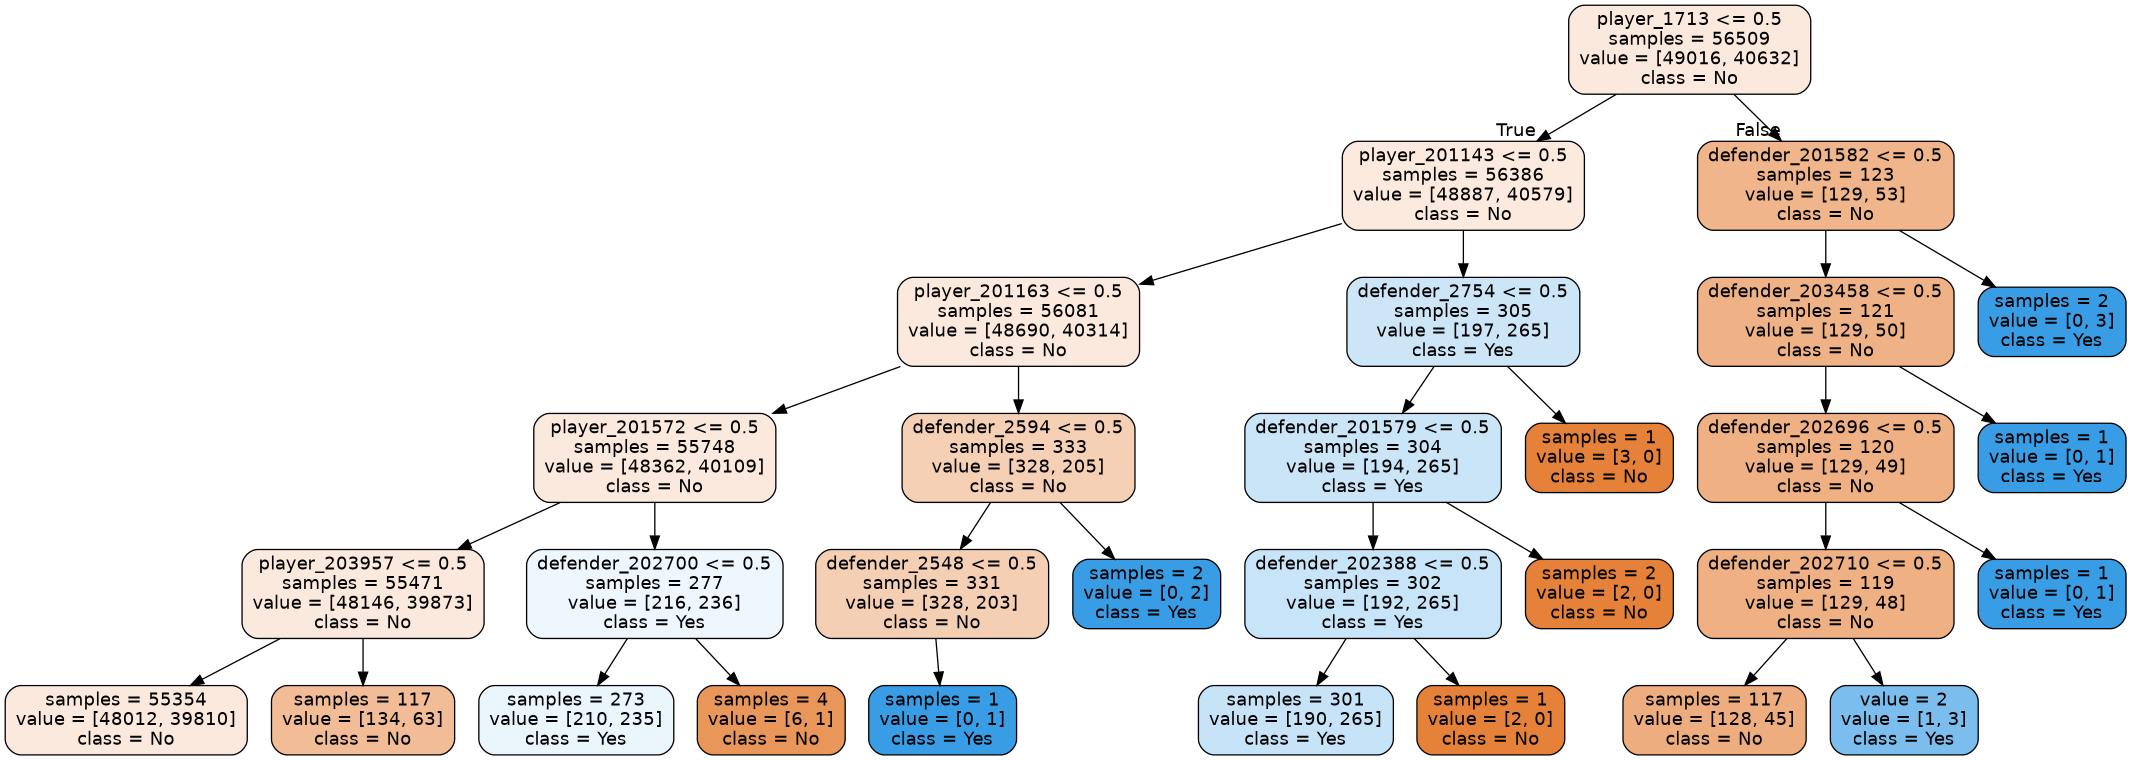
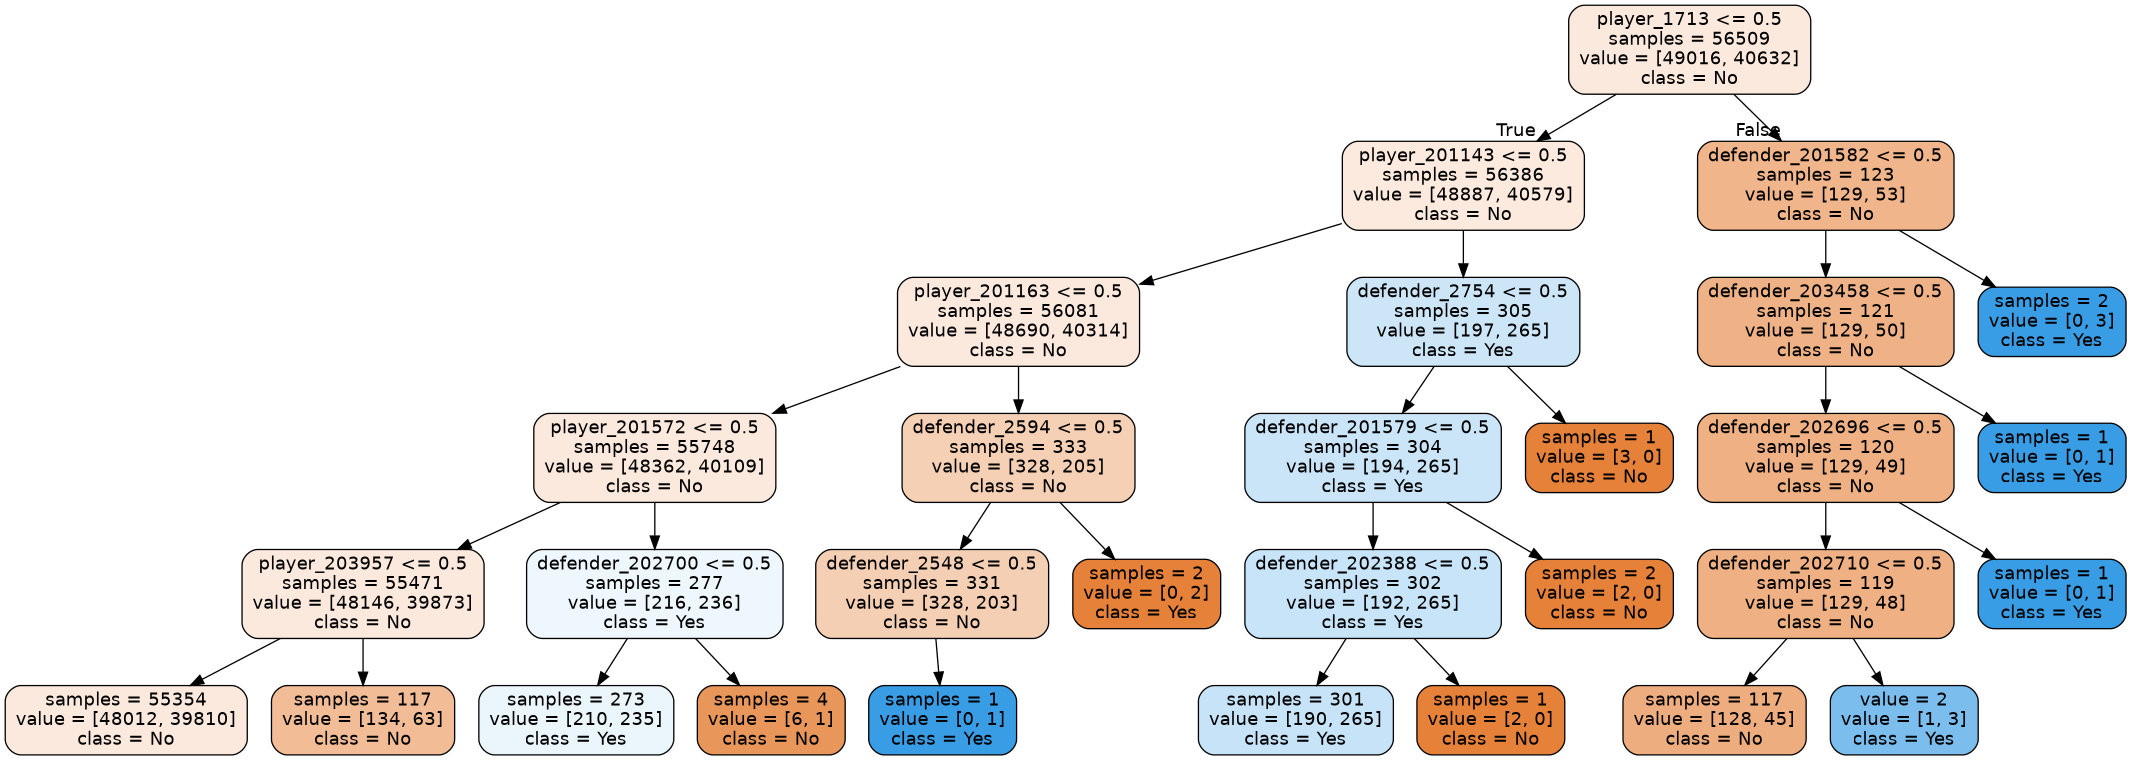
(1147, 594) -> (1147, 594)
